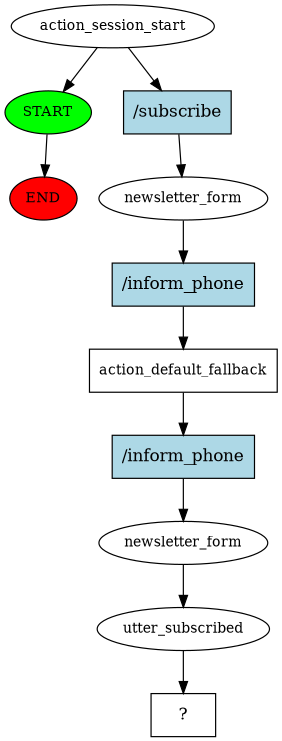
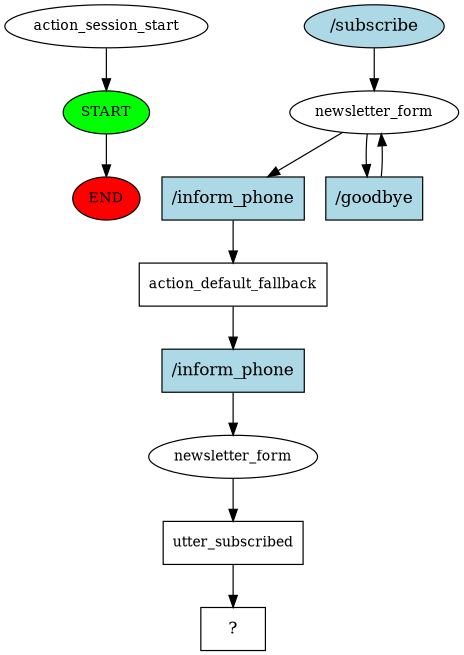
(141, 64) -> none
(177, 112) -> (374, 26)
none -> (374, 199)
(183, 629) -> (233, 543)
